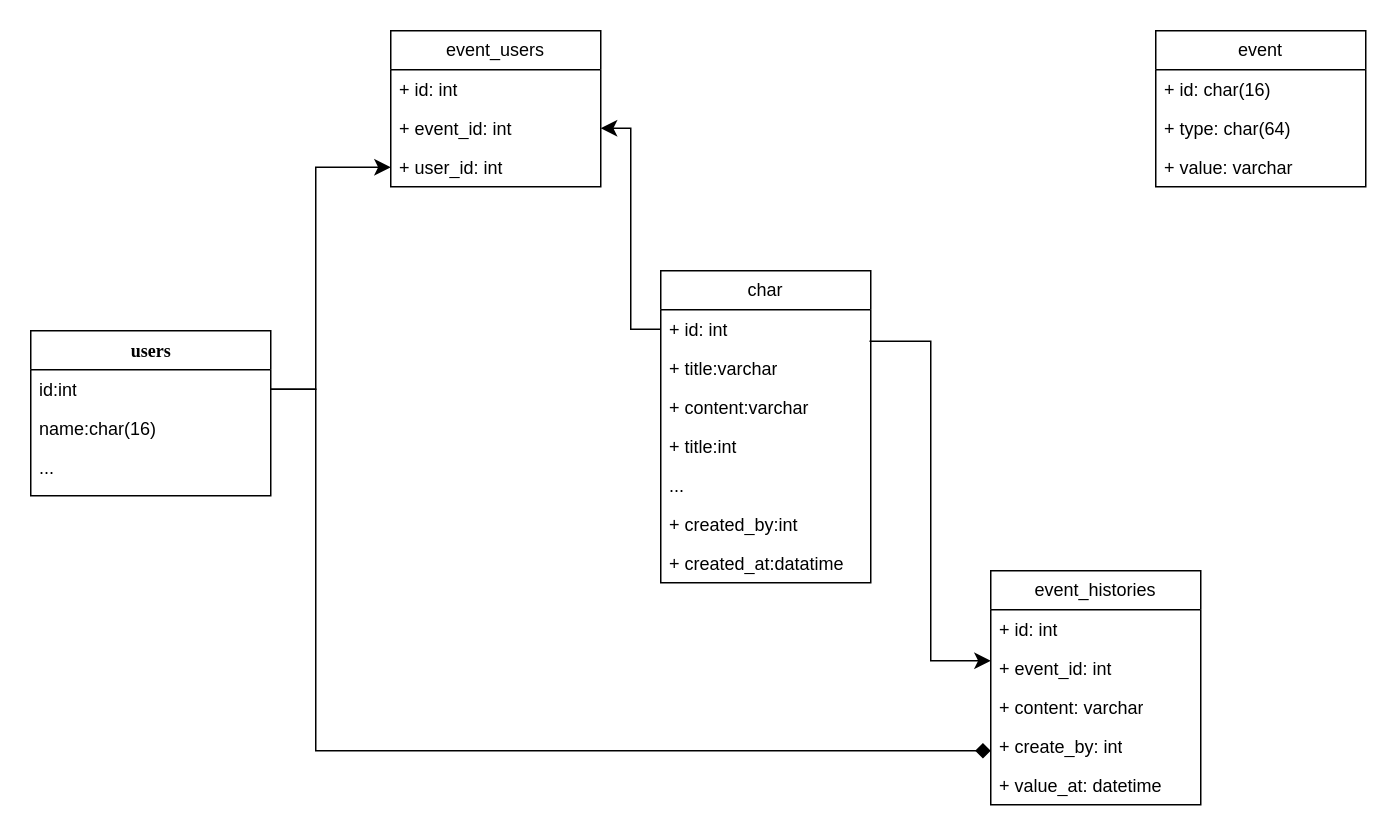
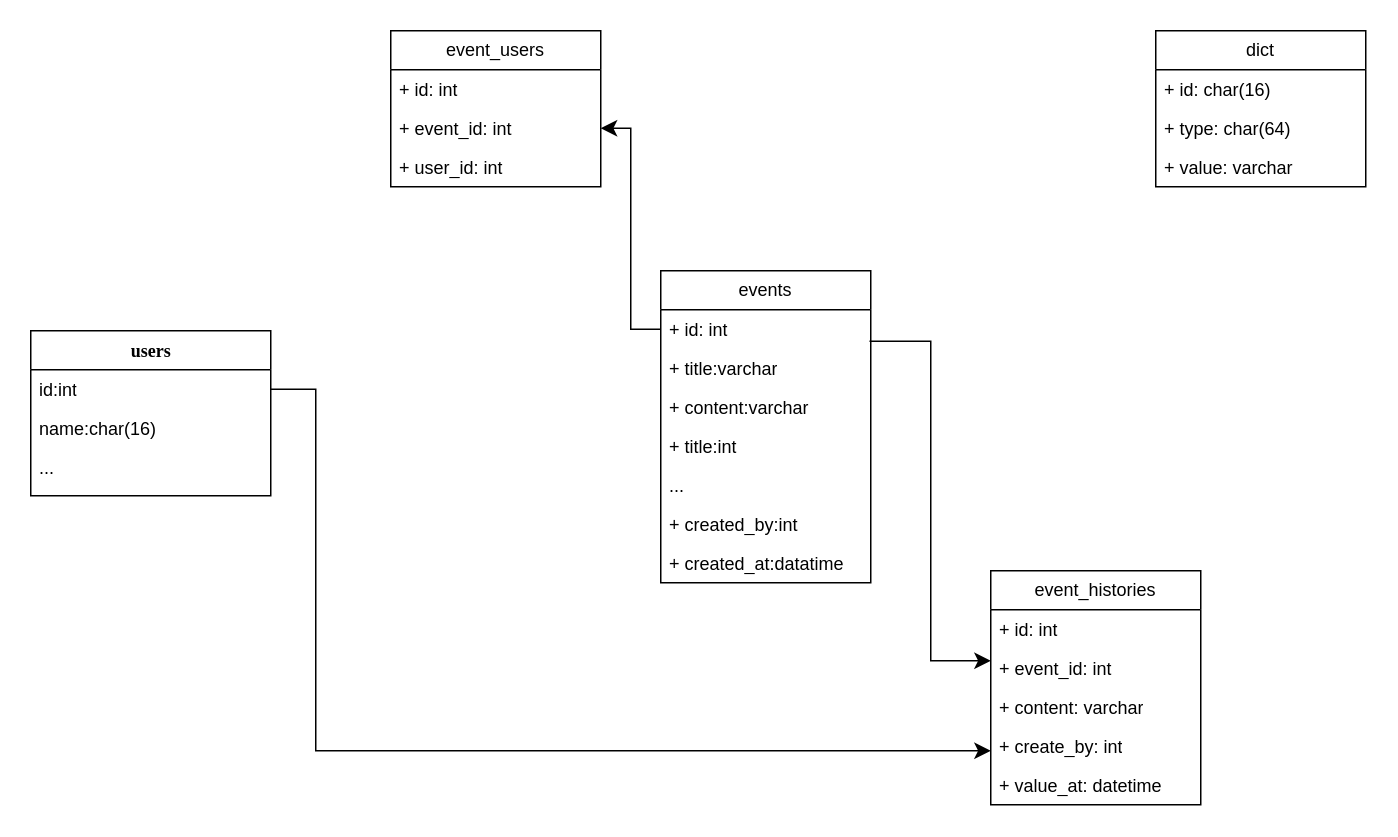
(1261, 50) -> (1261, 50)
(316, 246) -> none
(766, 290) -> (766, 290)
(975, 751) -> (976, 751)
